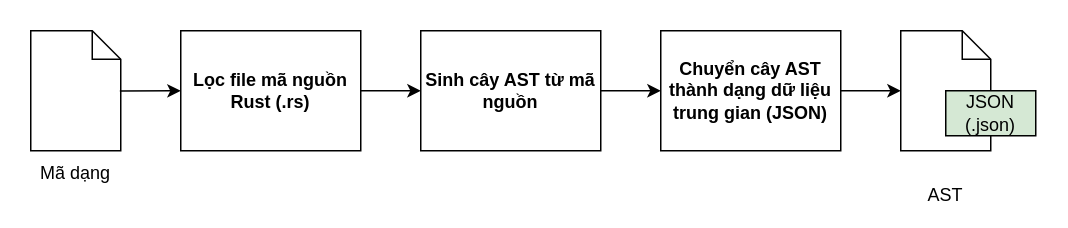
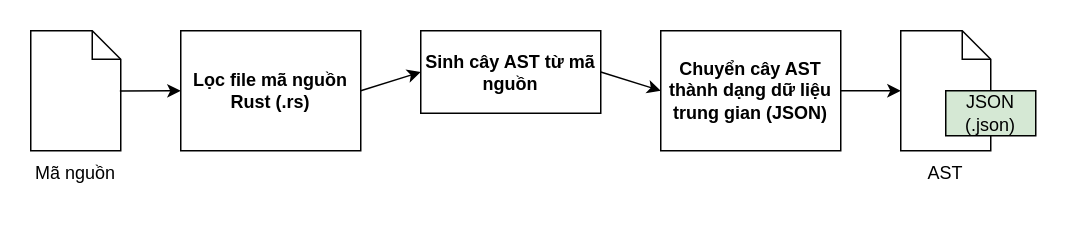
(511, 91) -> (511, 72)
(76, 173) -> (76, 173)
(946, 196) -> (946, 173)
